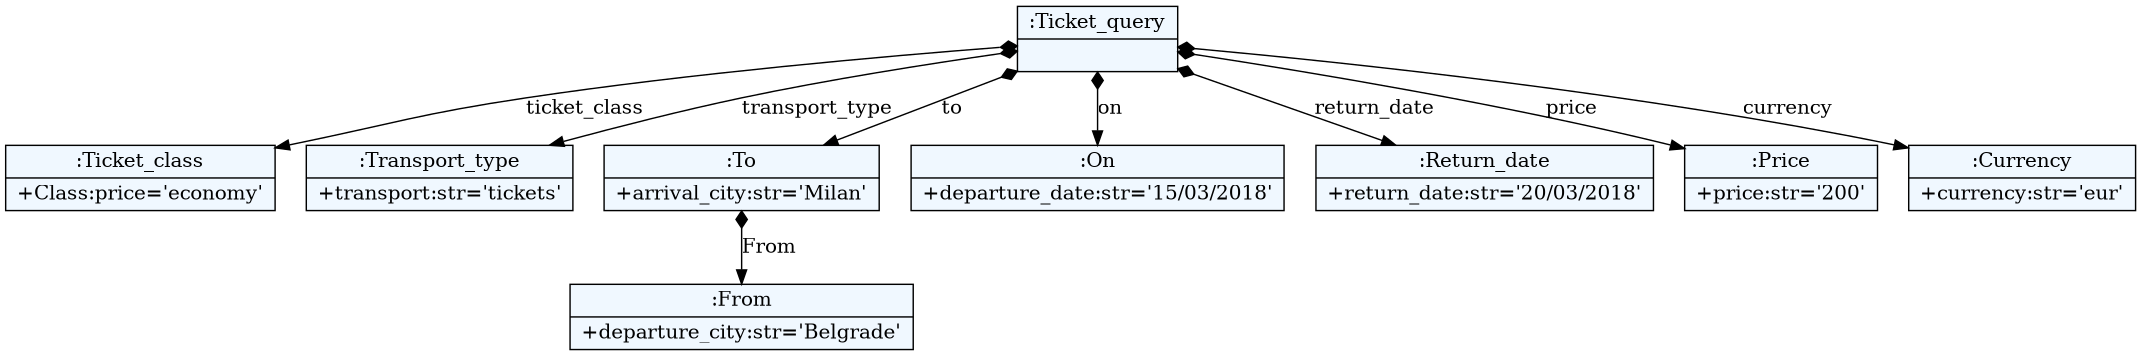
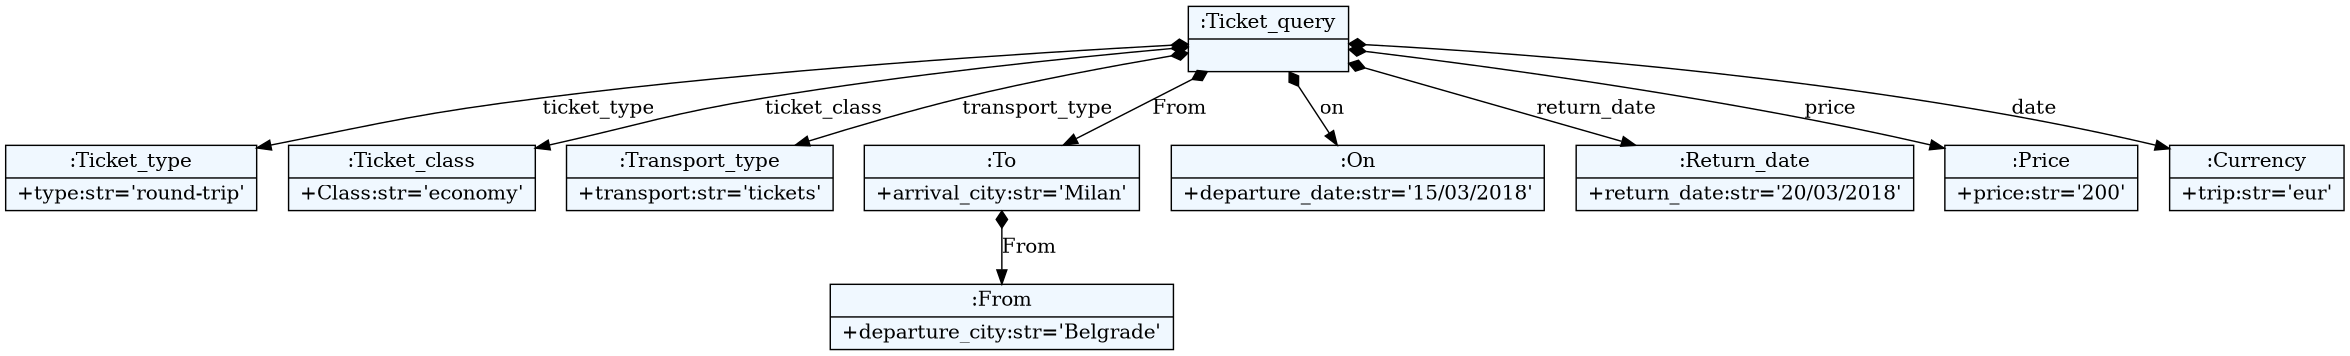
(952, 108) -> (1180, 108)
(1788, 108) -> (2034, 108)
none -> (131, 178)
(140, 194) -> (412, 194)
(2022, 194) -> (2257, 194)
